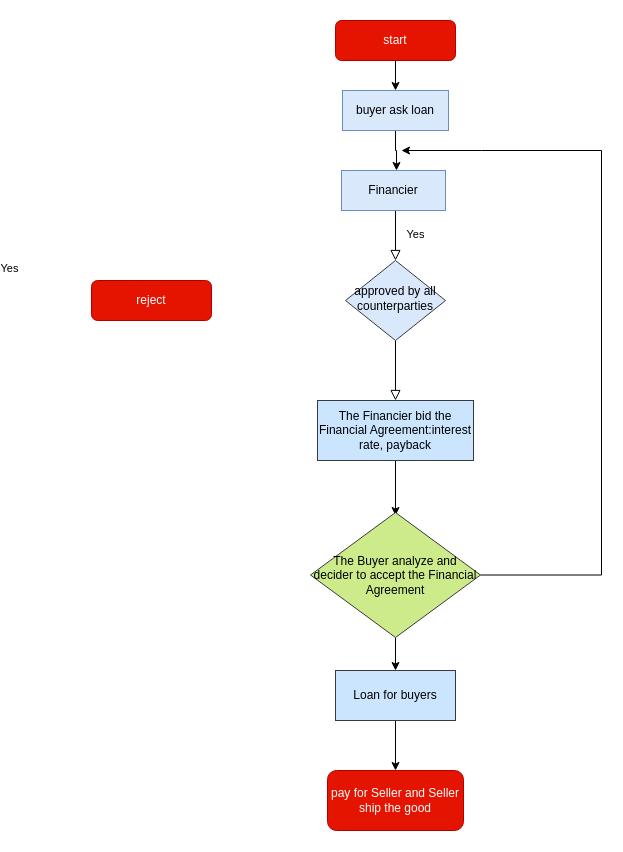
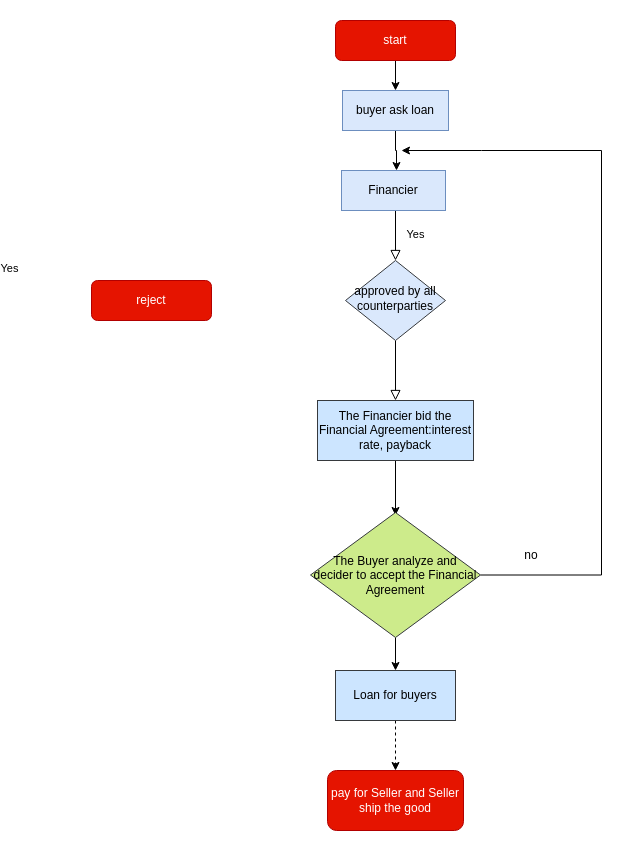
none -> (532, 556)
(396, 743) -> (396, 743)
